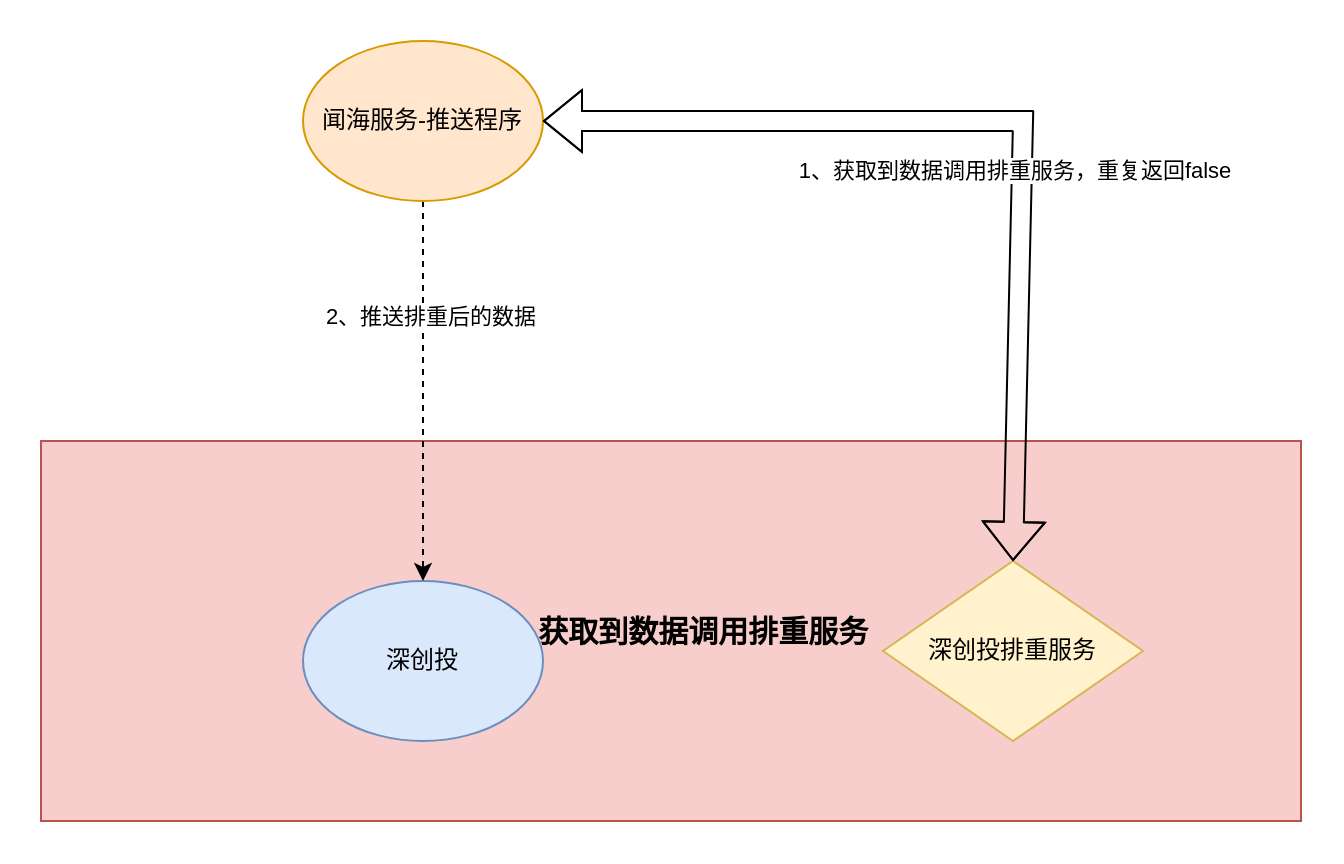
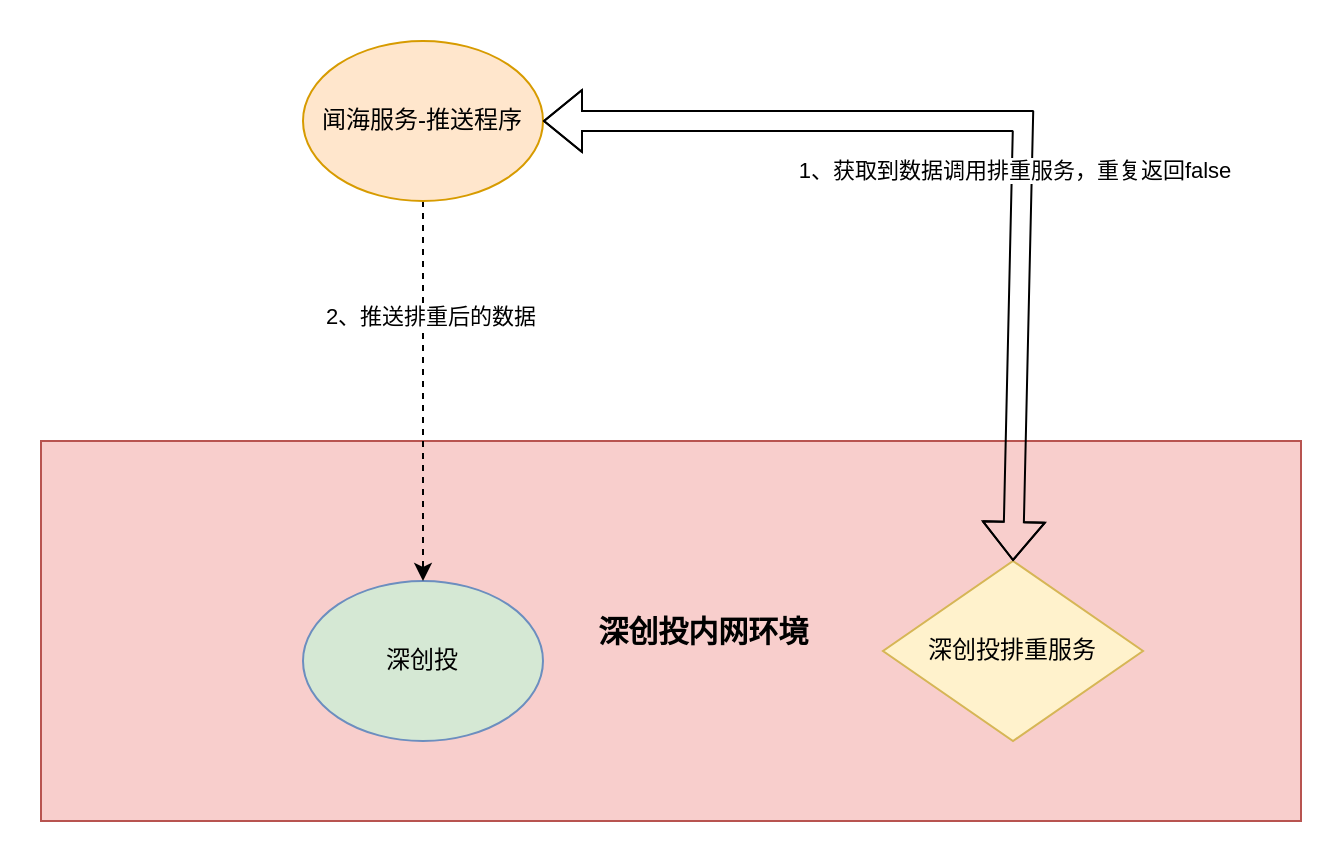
(671, 631) -> (671, 631)
(423, 661) -> (423, 661)
